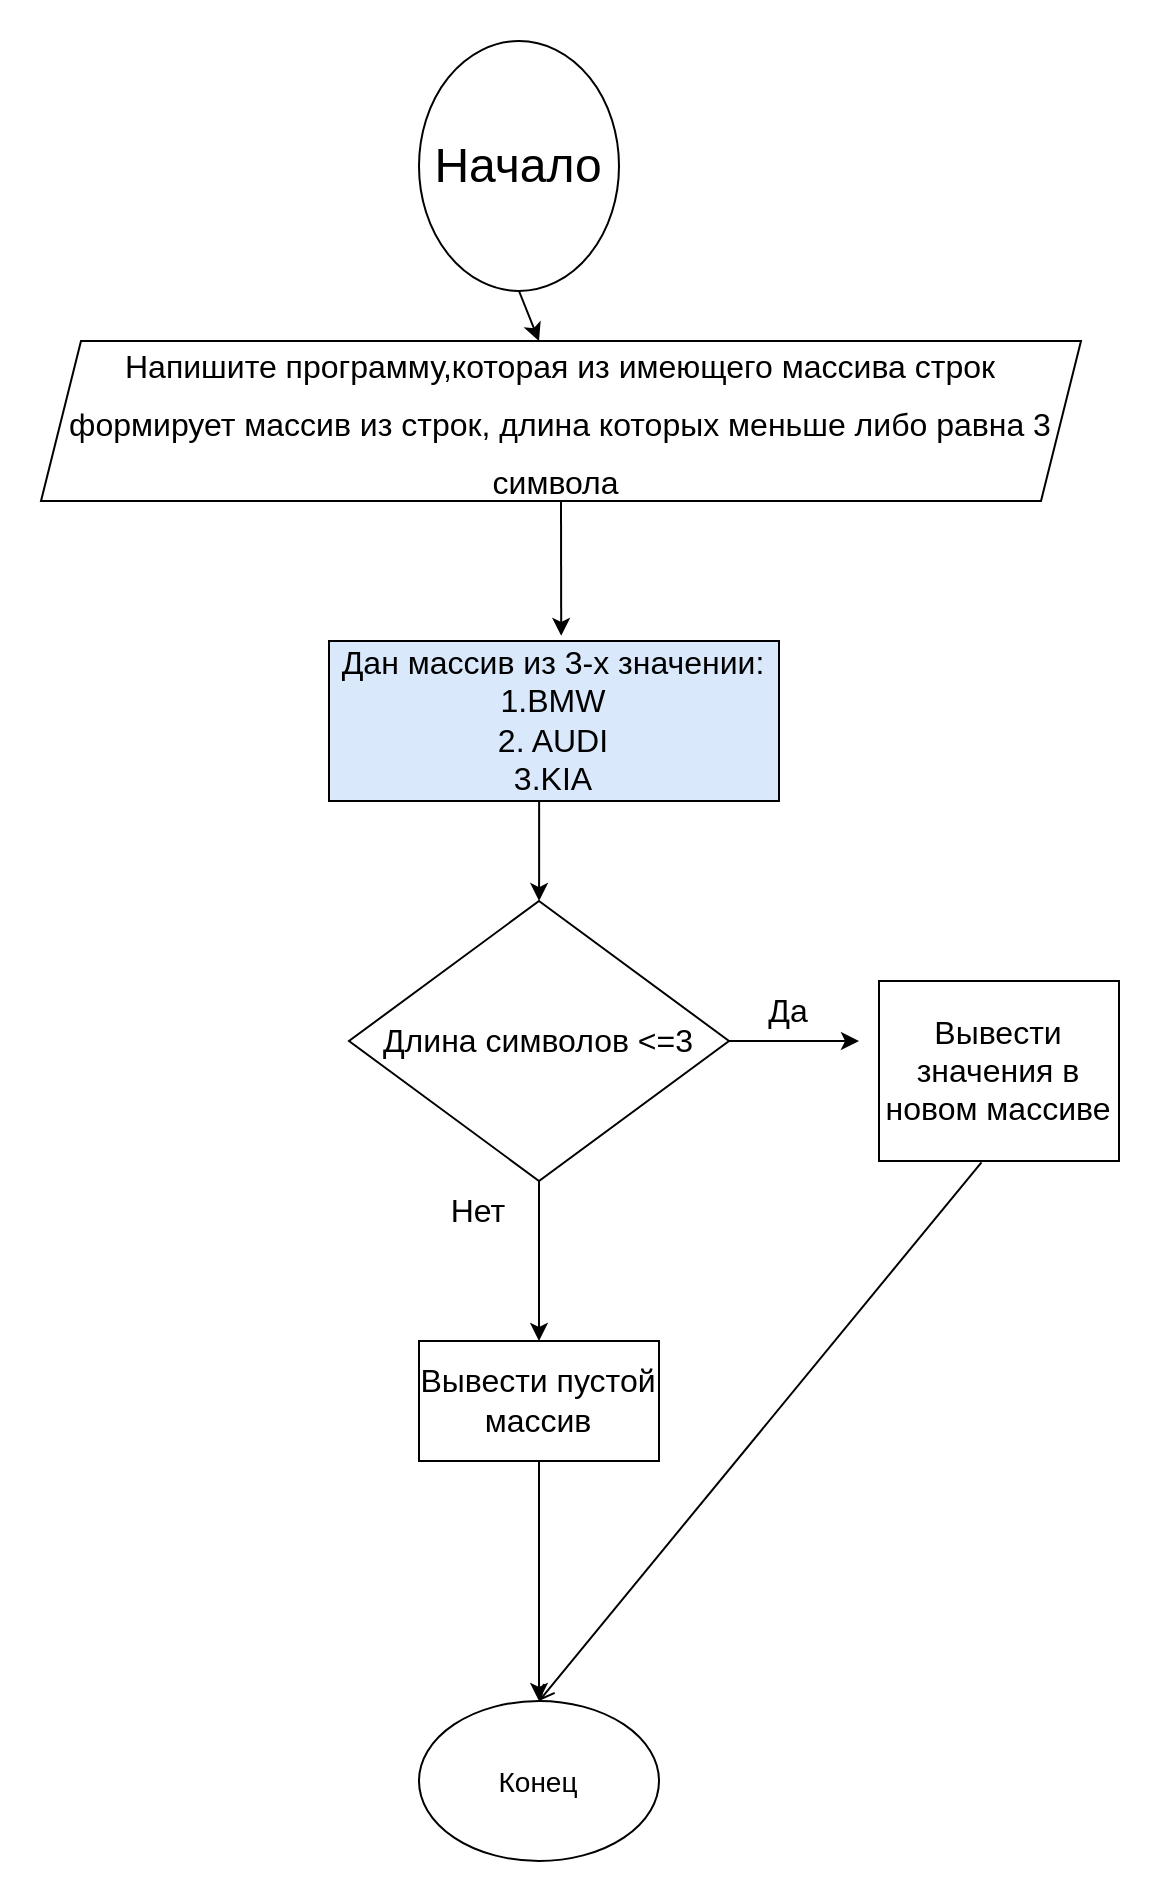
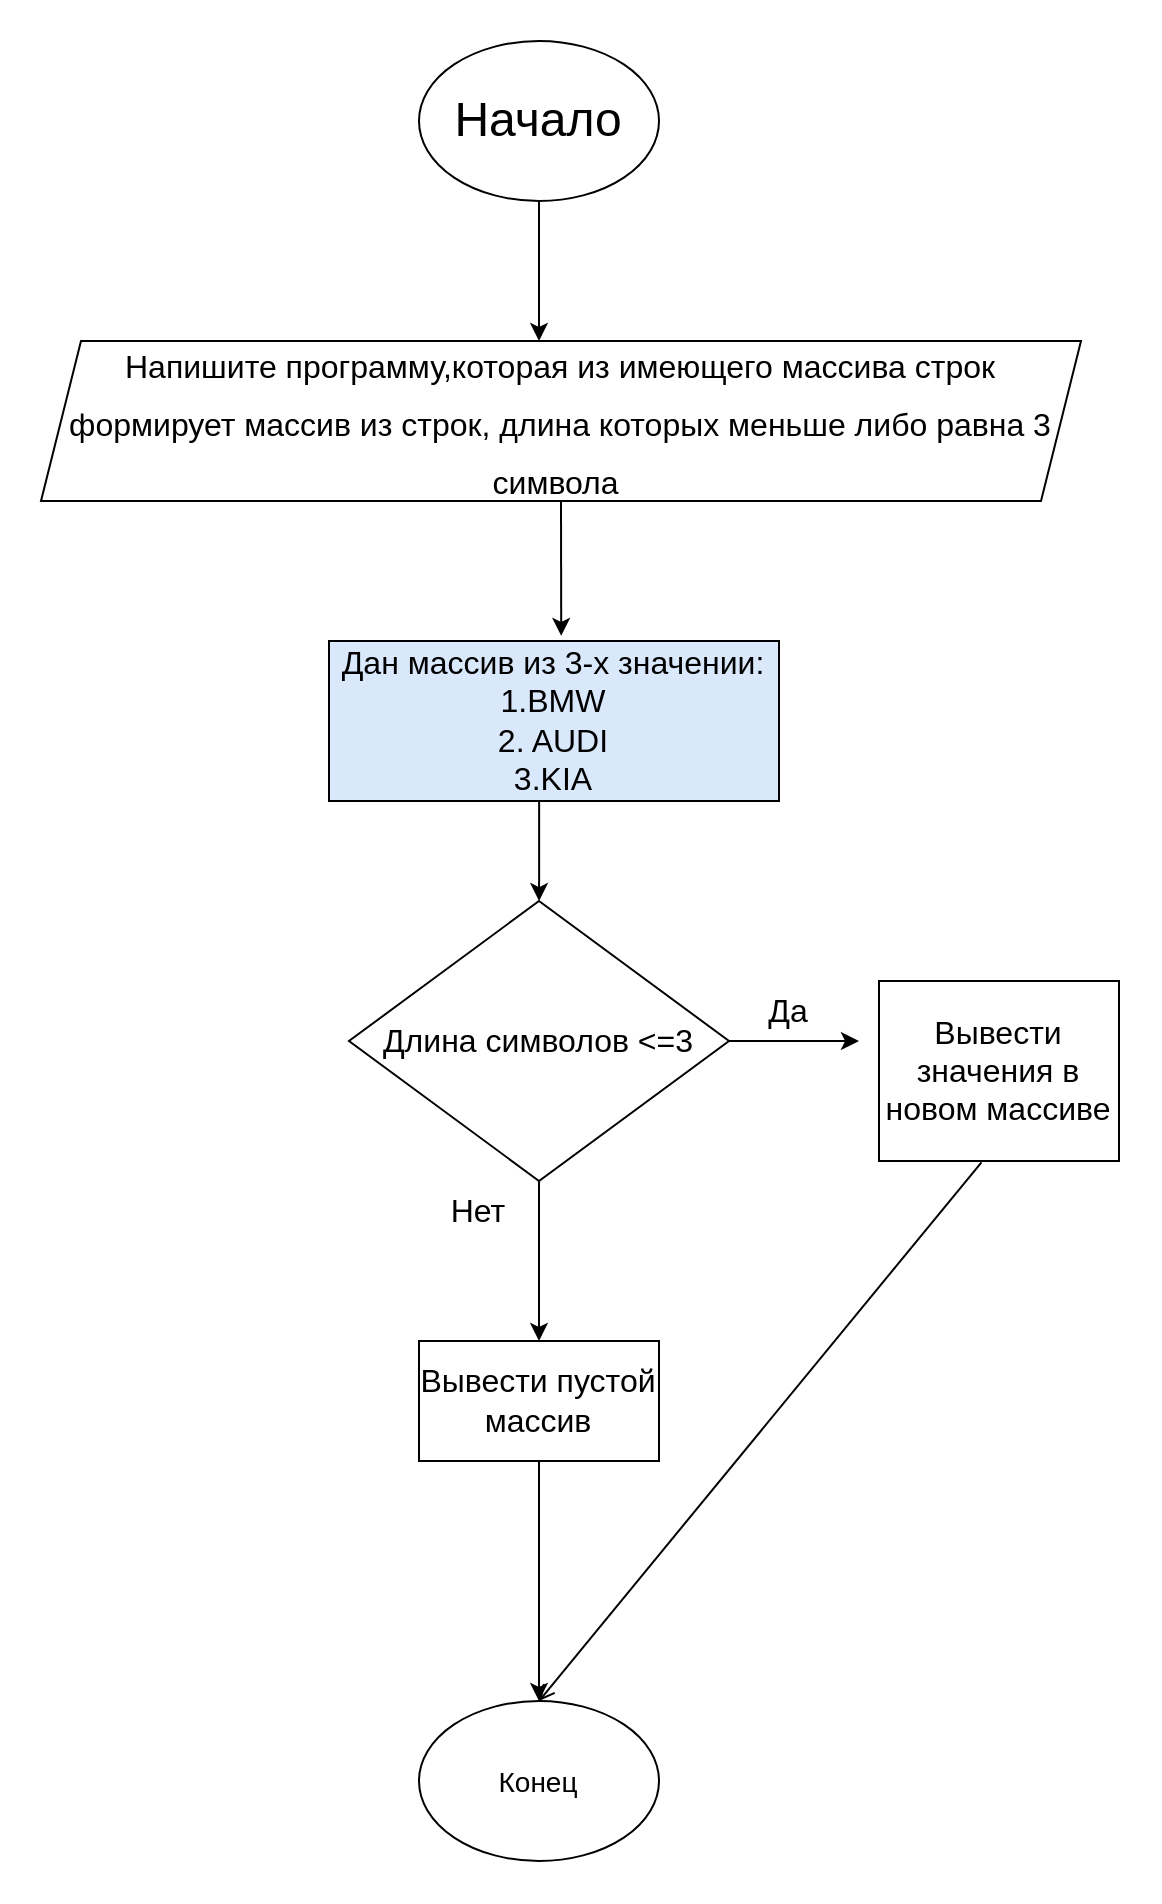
(519, 166) -> (539, 121)
